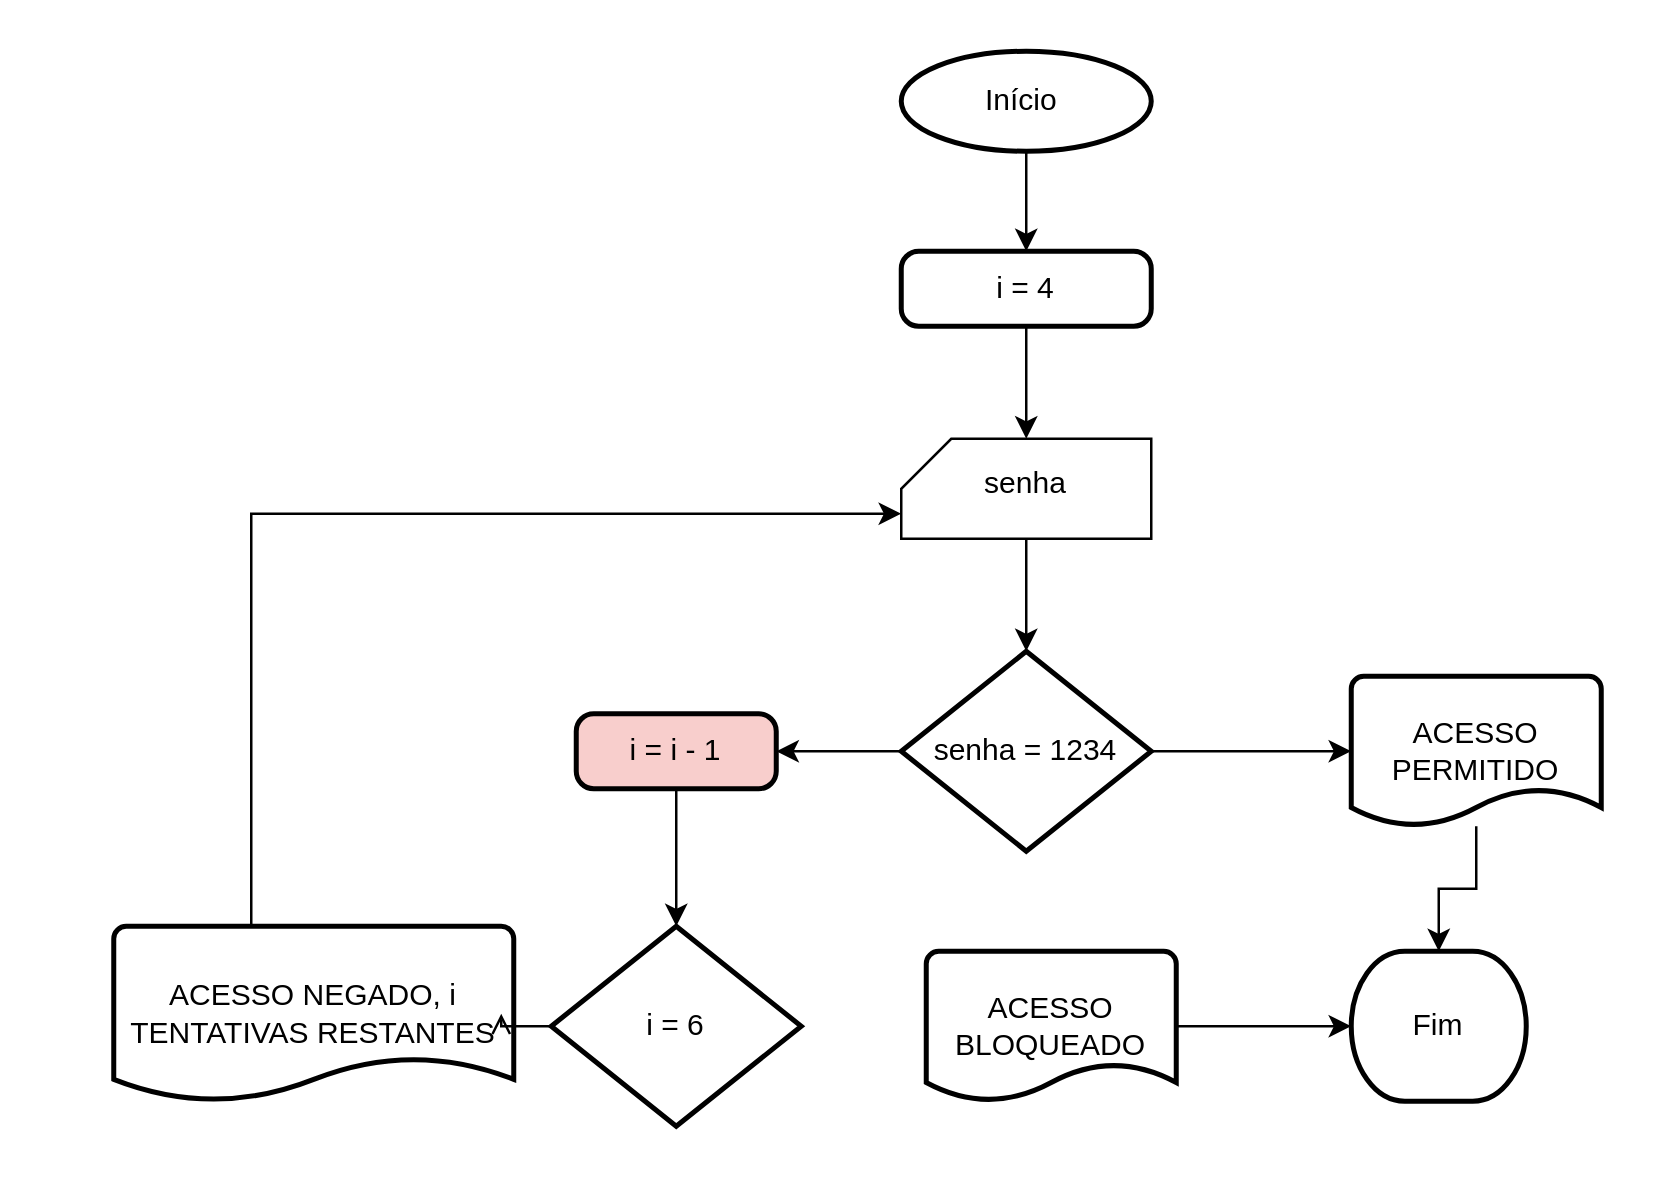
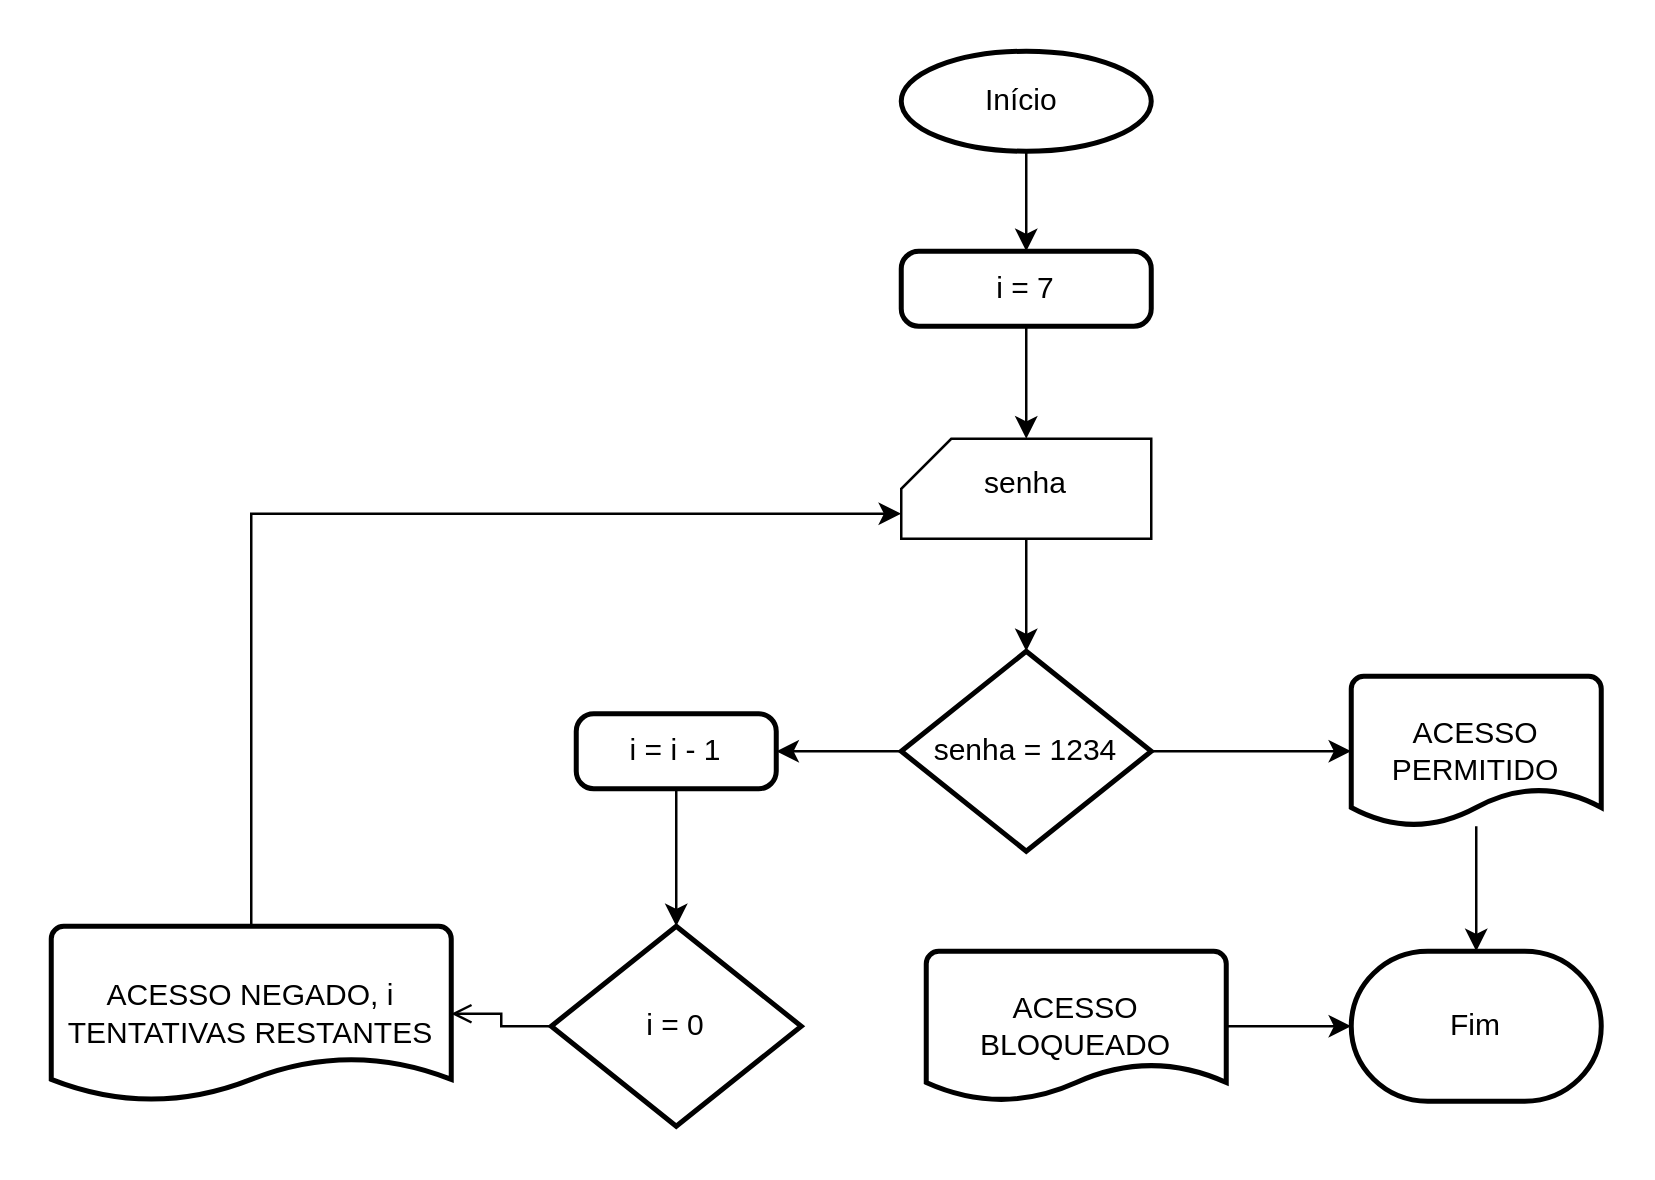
(1026, 289) -> (1026, 289)
(676, 751) -> (676, 751)
(314, 1014) -> (251, 1014)
(676, 1026) -> (676, 1026)
(1051, 1026) -> (1076, 1026)
(1439, 1026) -> (1476, 1026)
